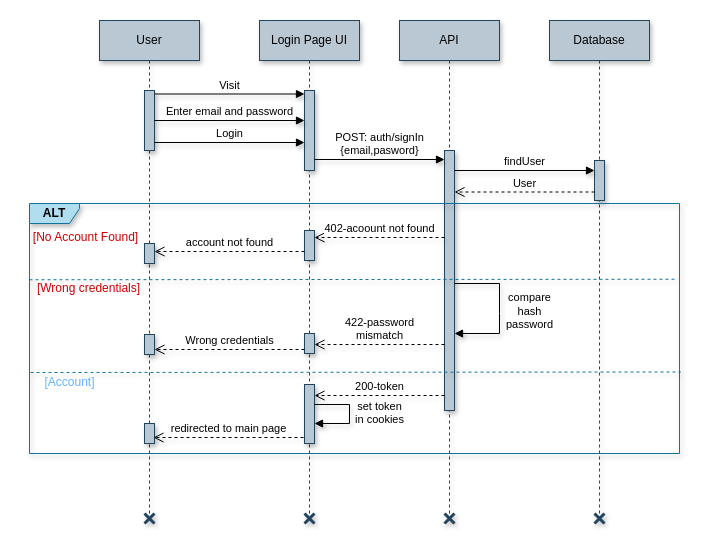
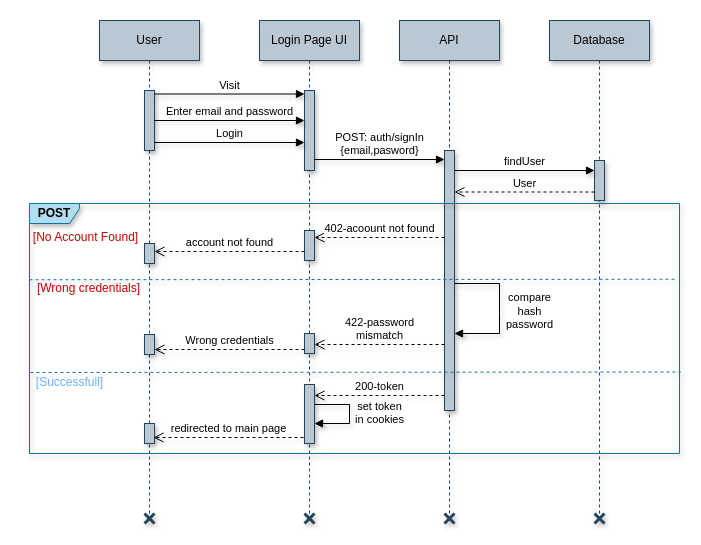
(55, 214) -> (55, 214)
(70, 383) -> (70, 383)
